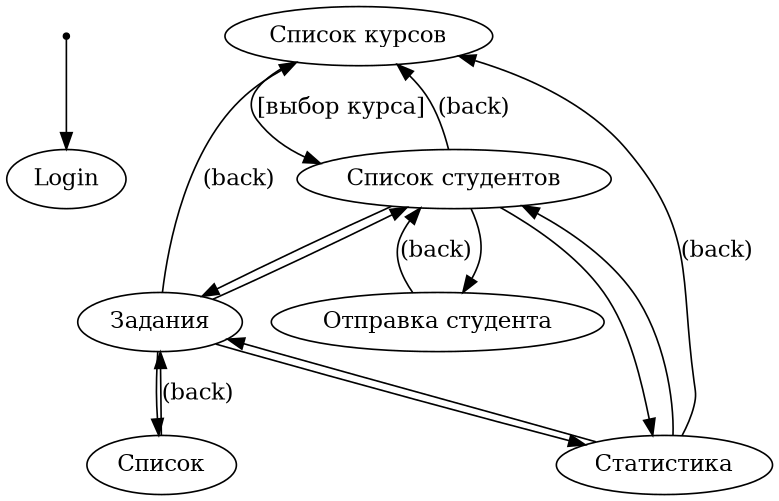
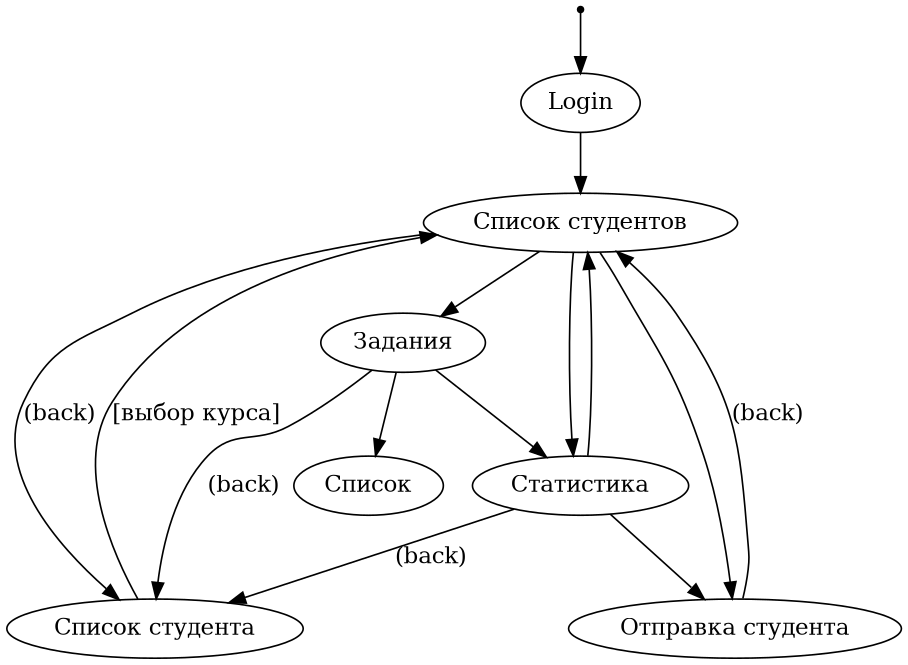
(359, 36) -> (155, 629)
(303, 258) -> (581, 155)
(420, 393) -> (651, 551)
(161, 402) -> none
